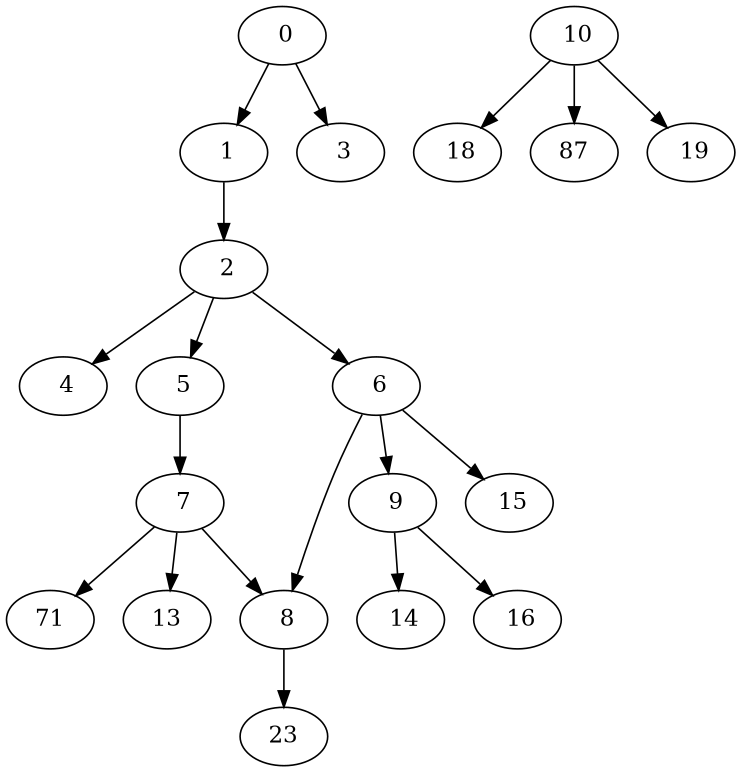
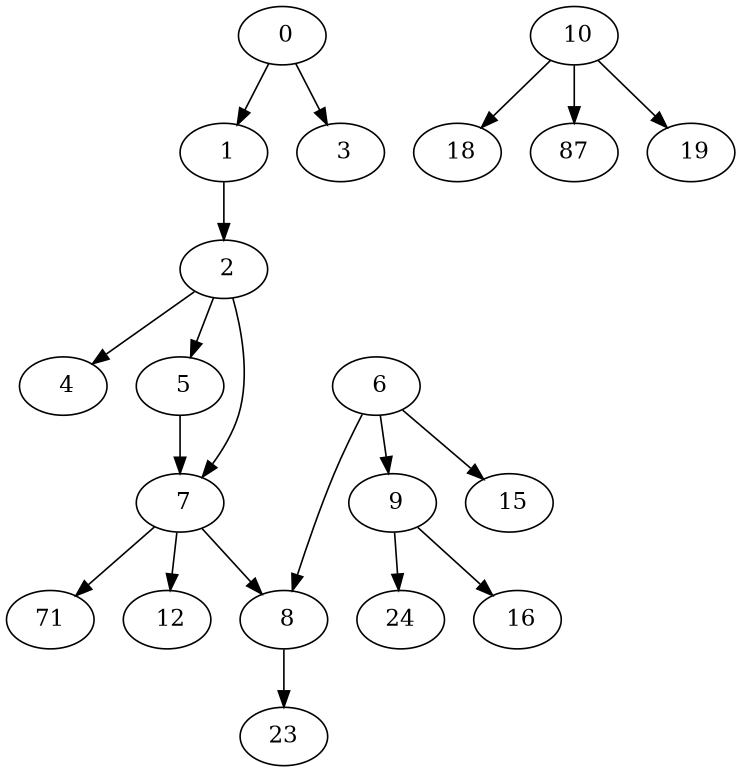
(294, 323) -> (244, 384)
(167, 620) -> (167, 620)
(401, 620) -> (401, 620)
